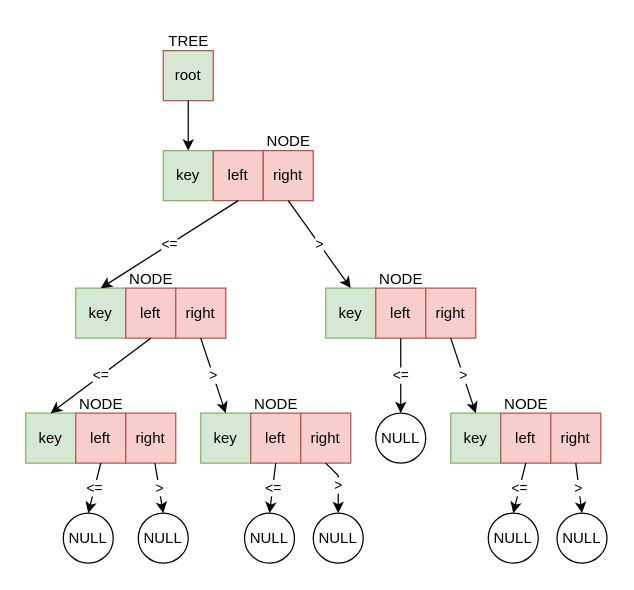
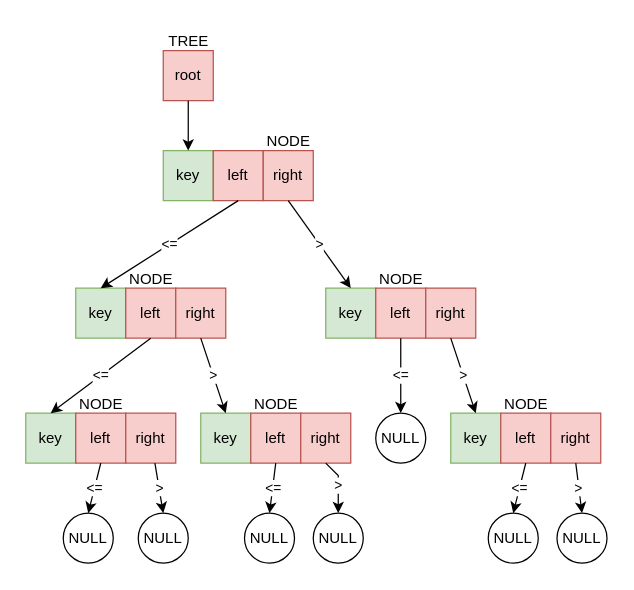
(188, 76) -> (188, 76)
